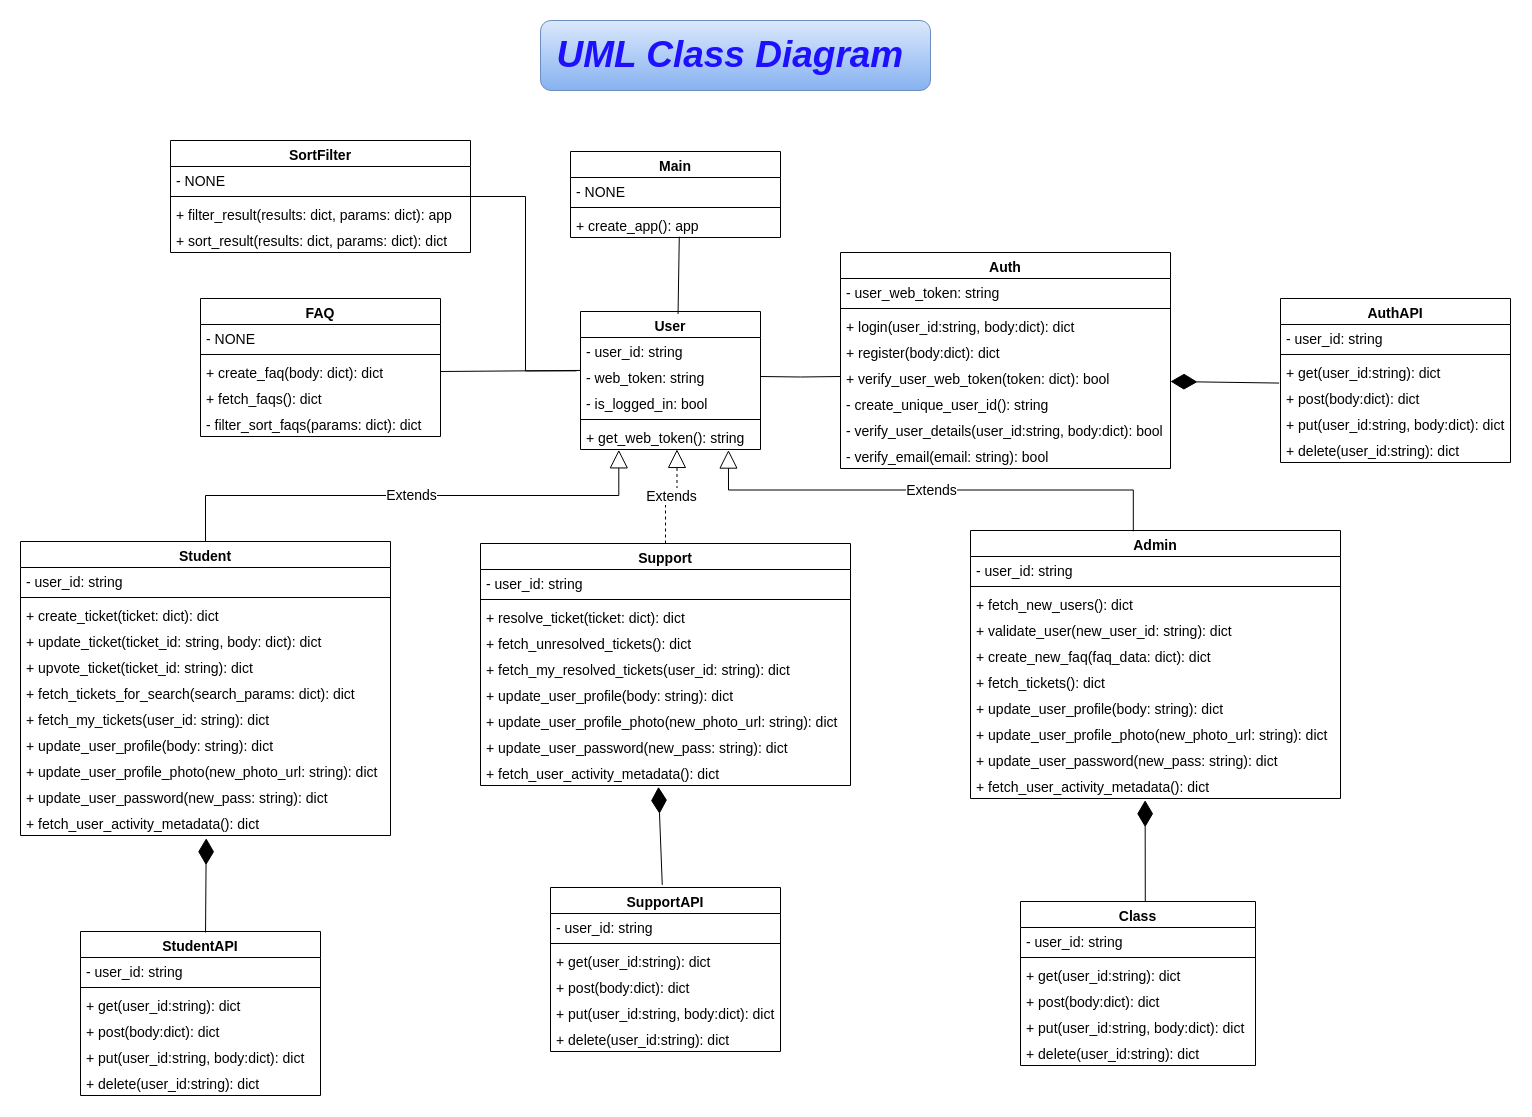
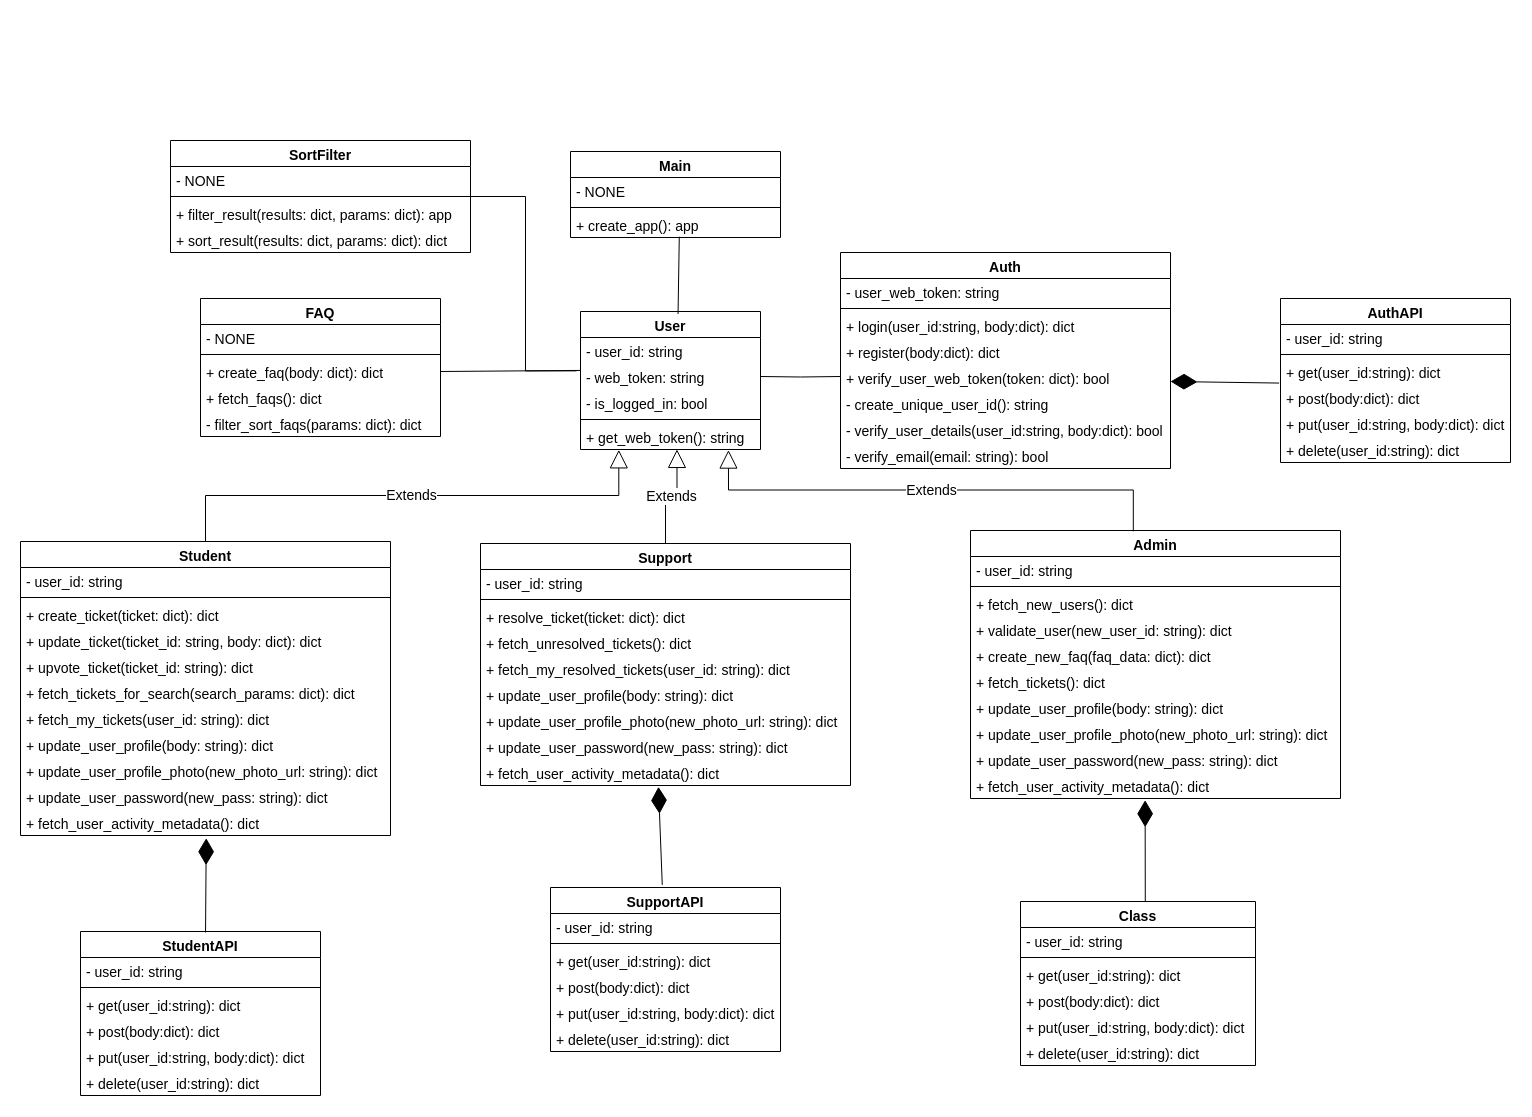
(736, 56) -> none
(666, 525) -> (666, 525)
